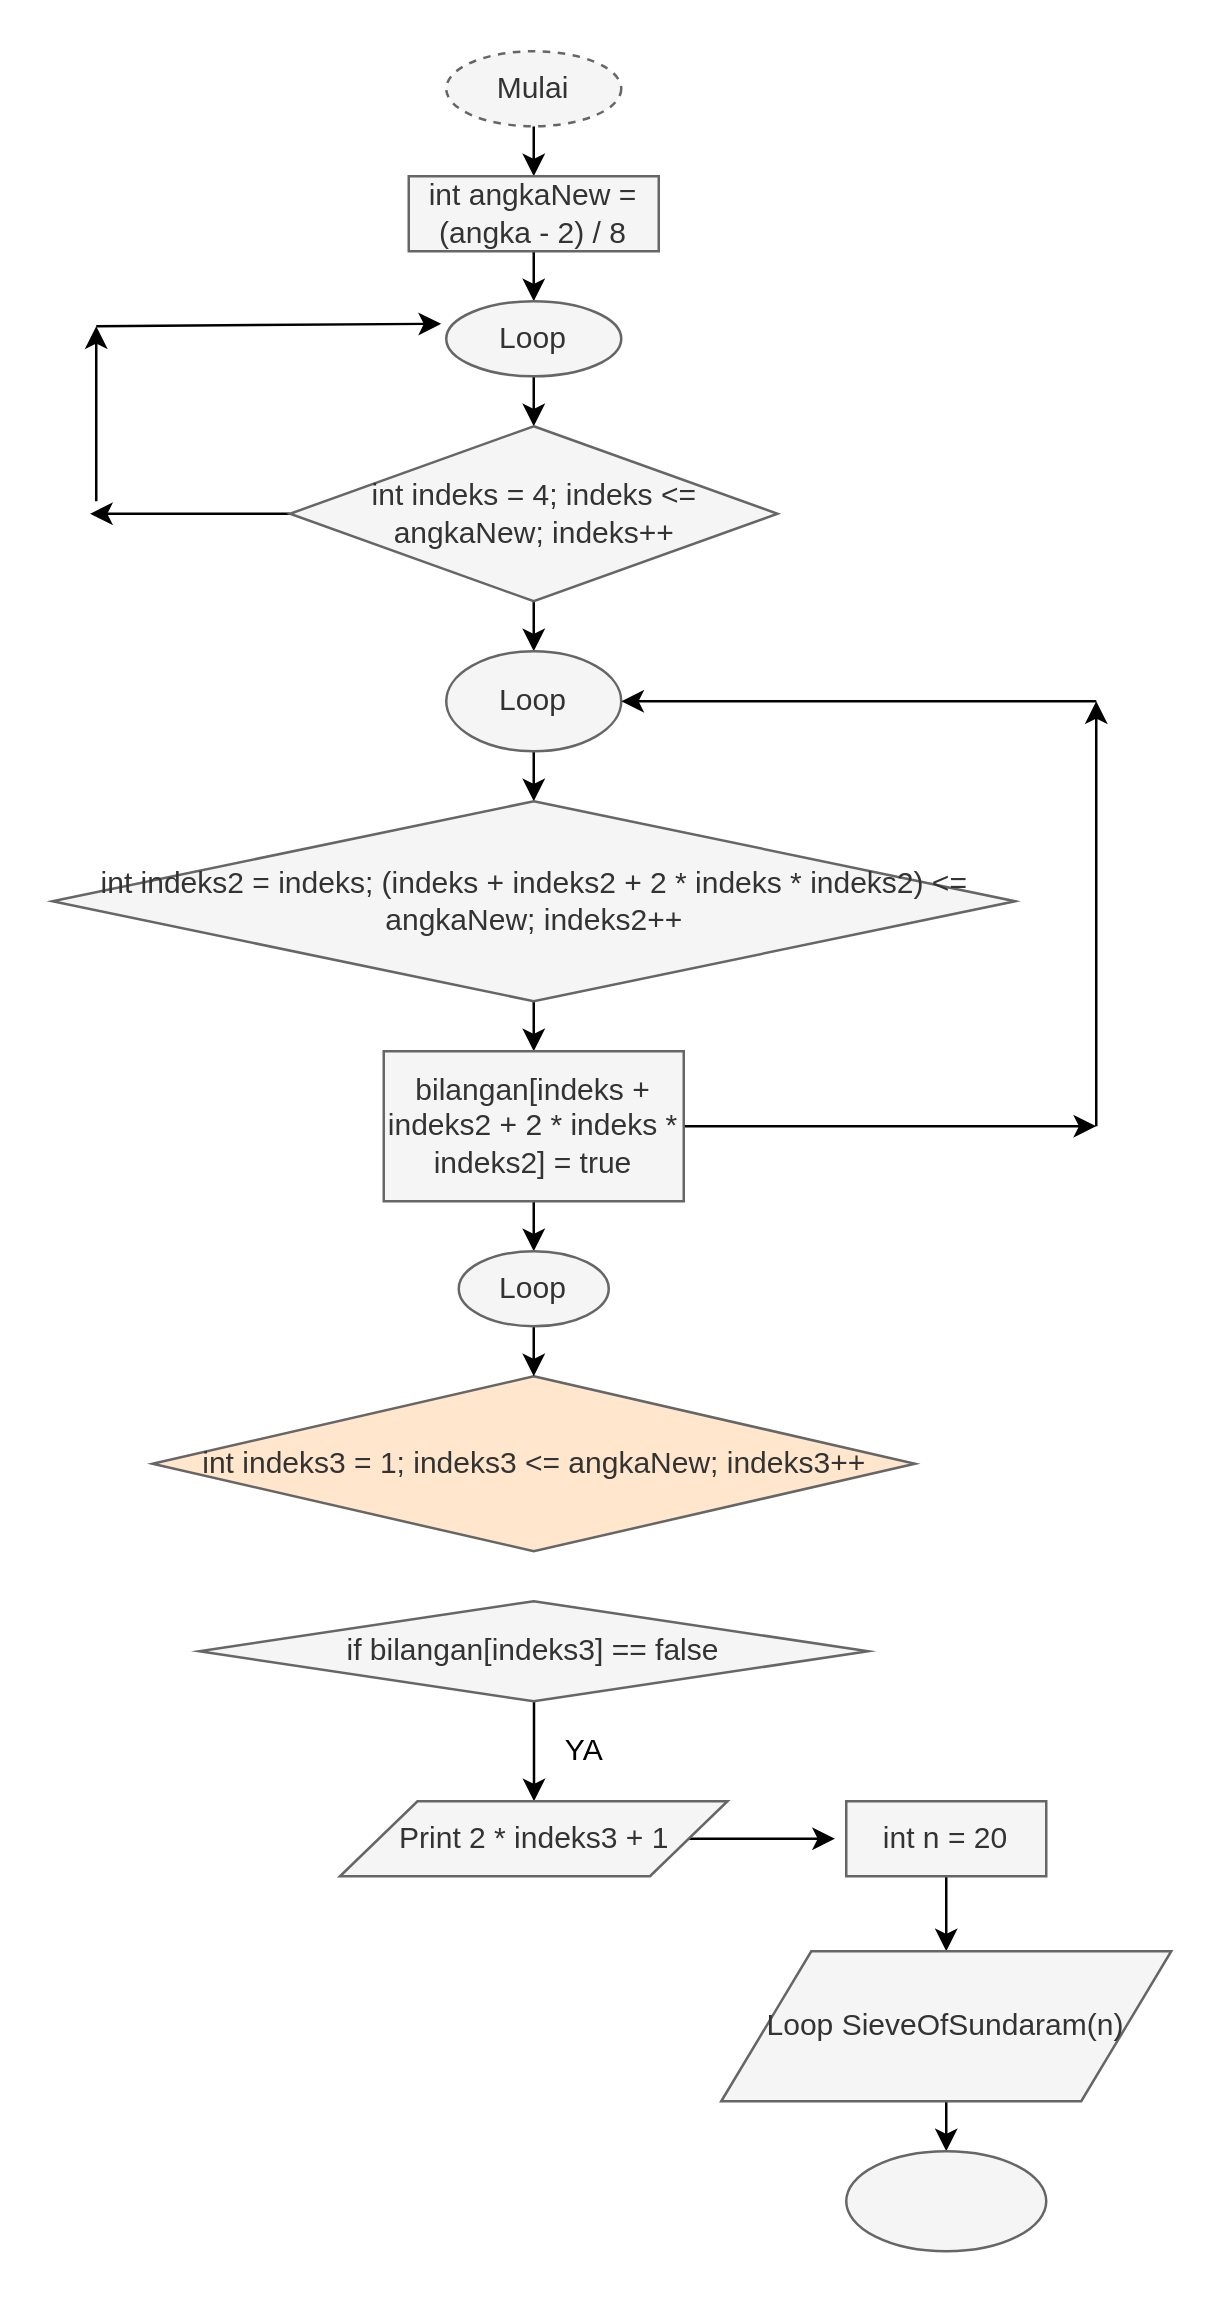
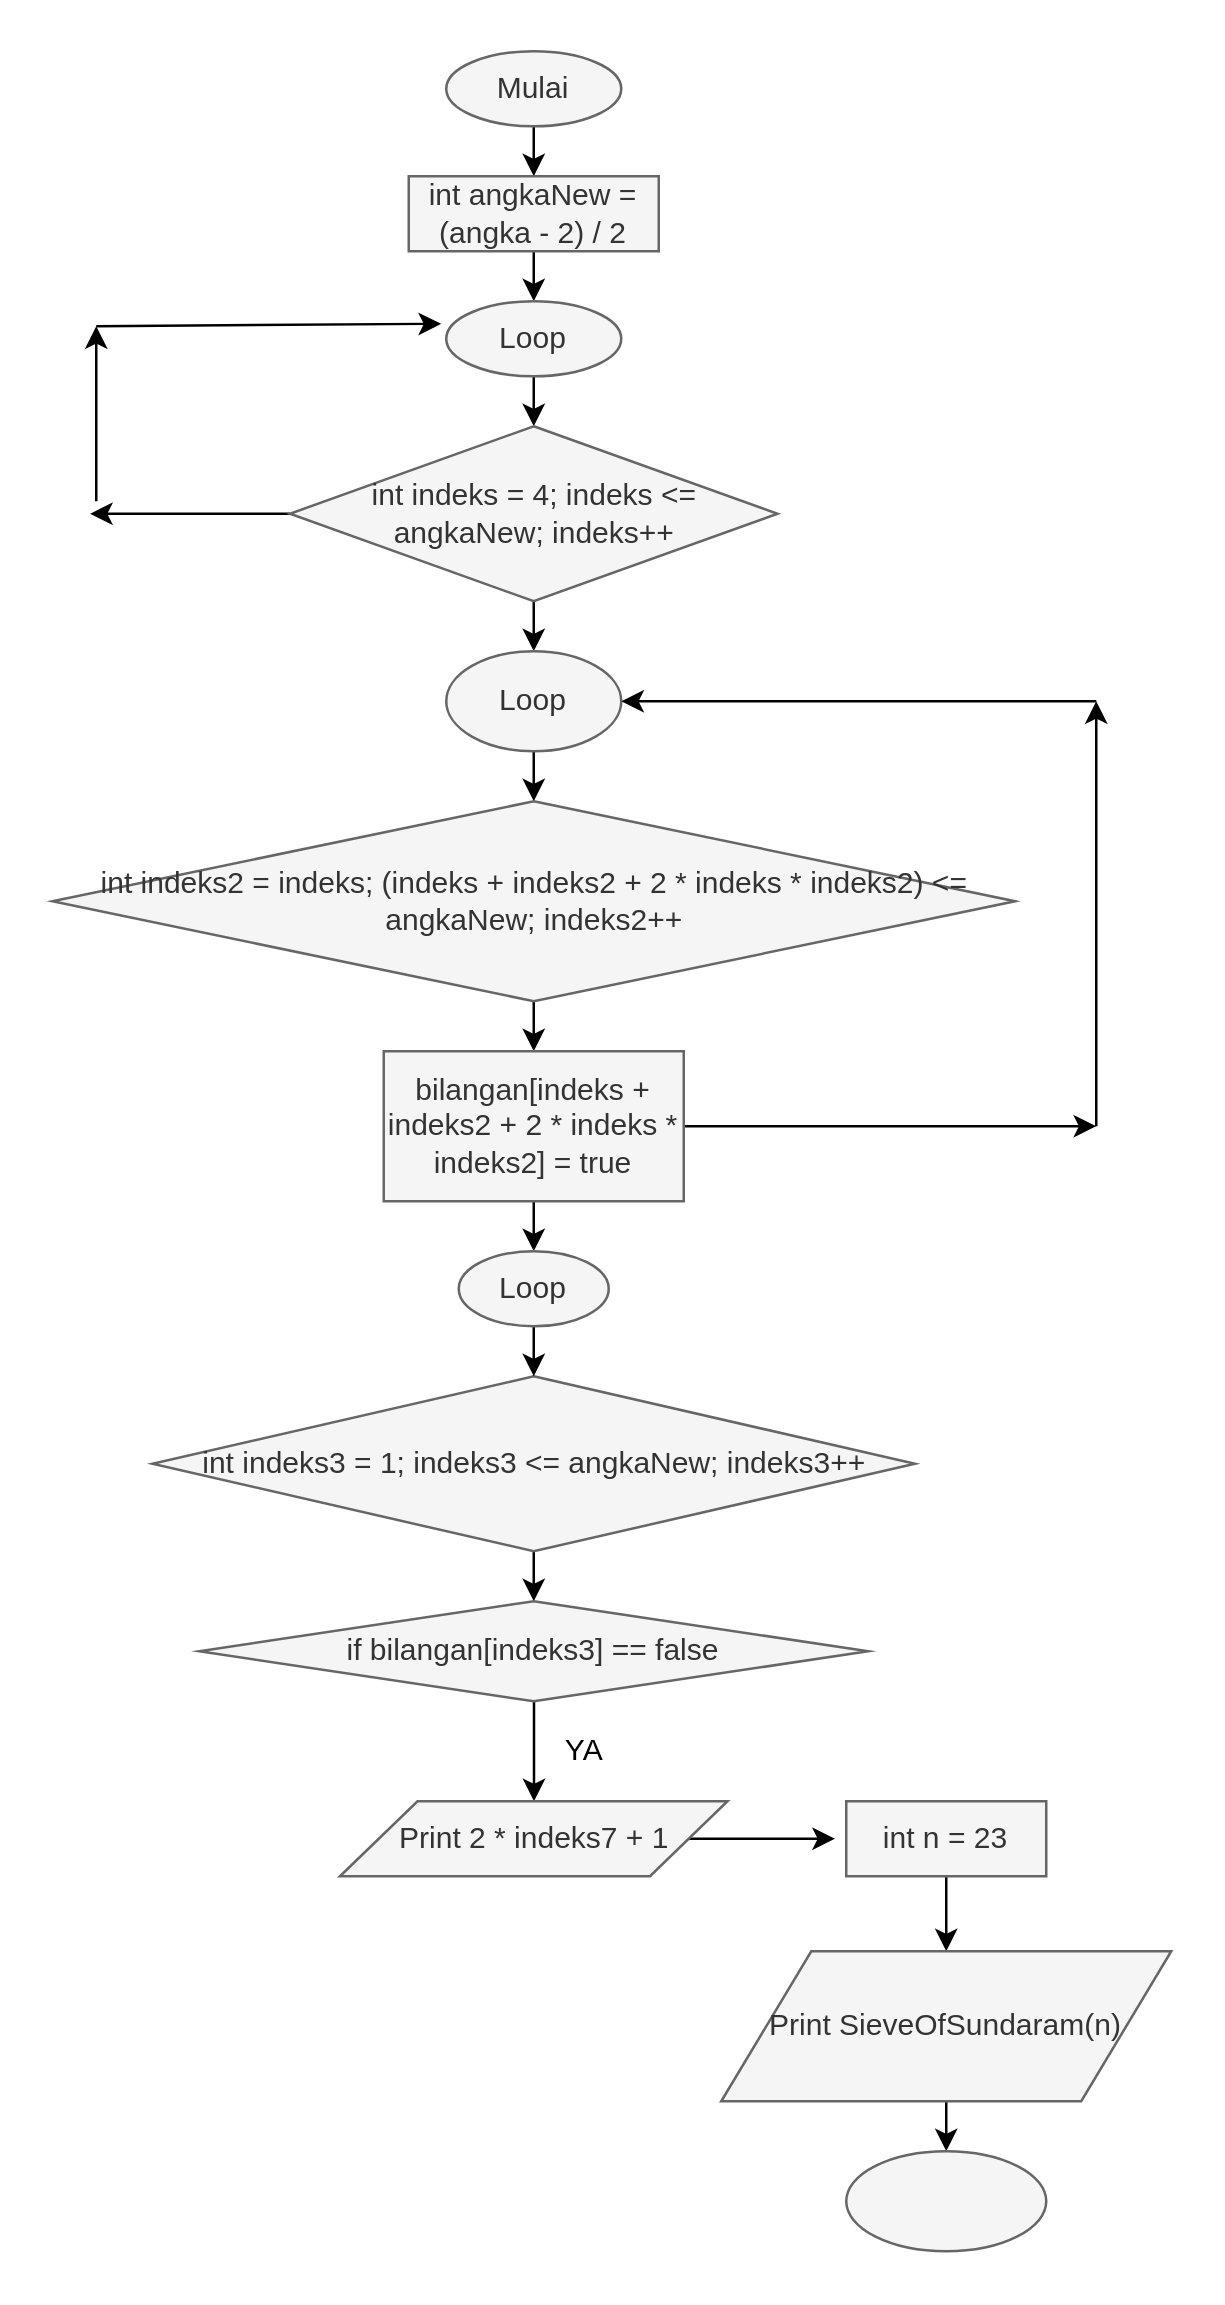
(534, 89) -> (534, 89)
(534, 214) -> (534, 214)
(534, 1464) -> (534, 1464)
none -> (534, 1568)
(535, 1839) -> (535, 1839)
(946, 1839) -> (946, 1839)
(946, 2026) -> (946, 2026)
